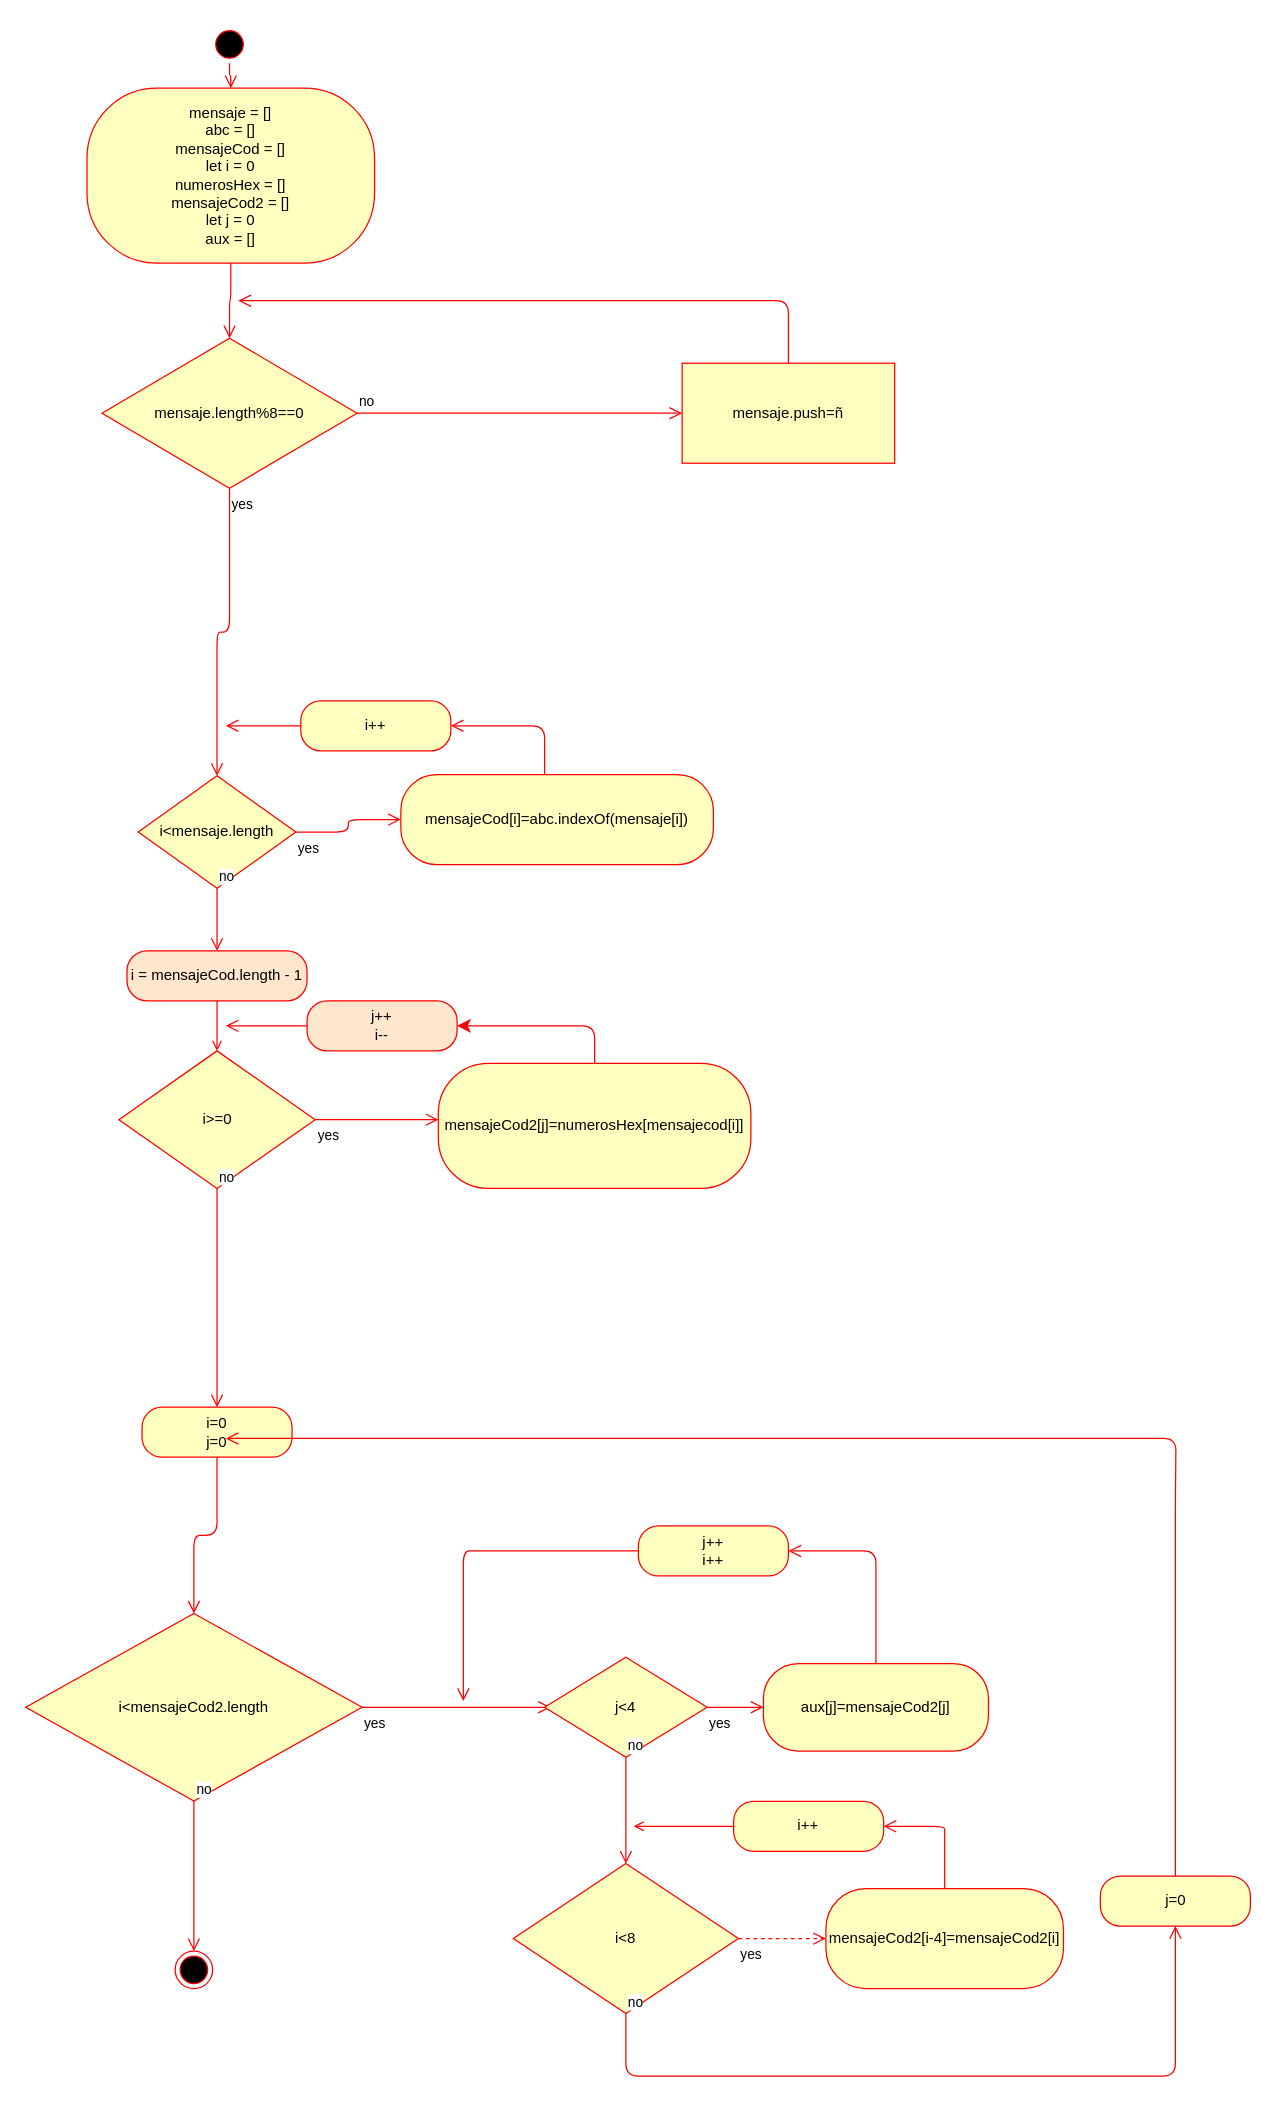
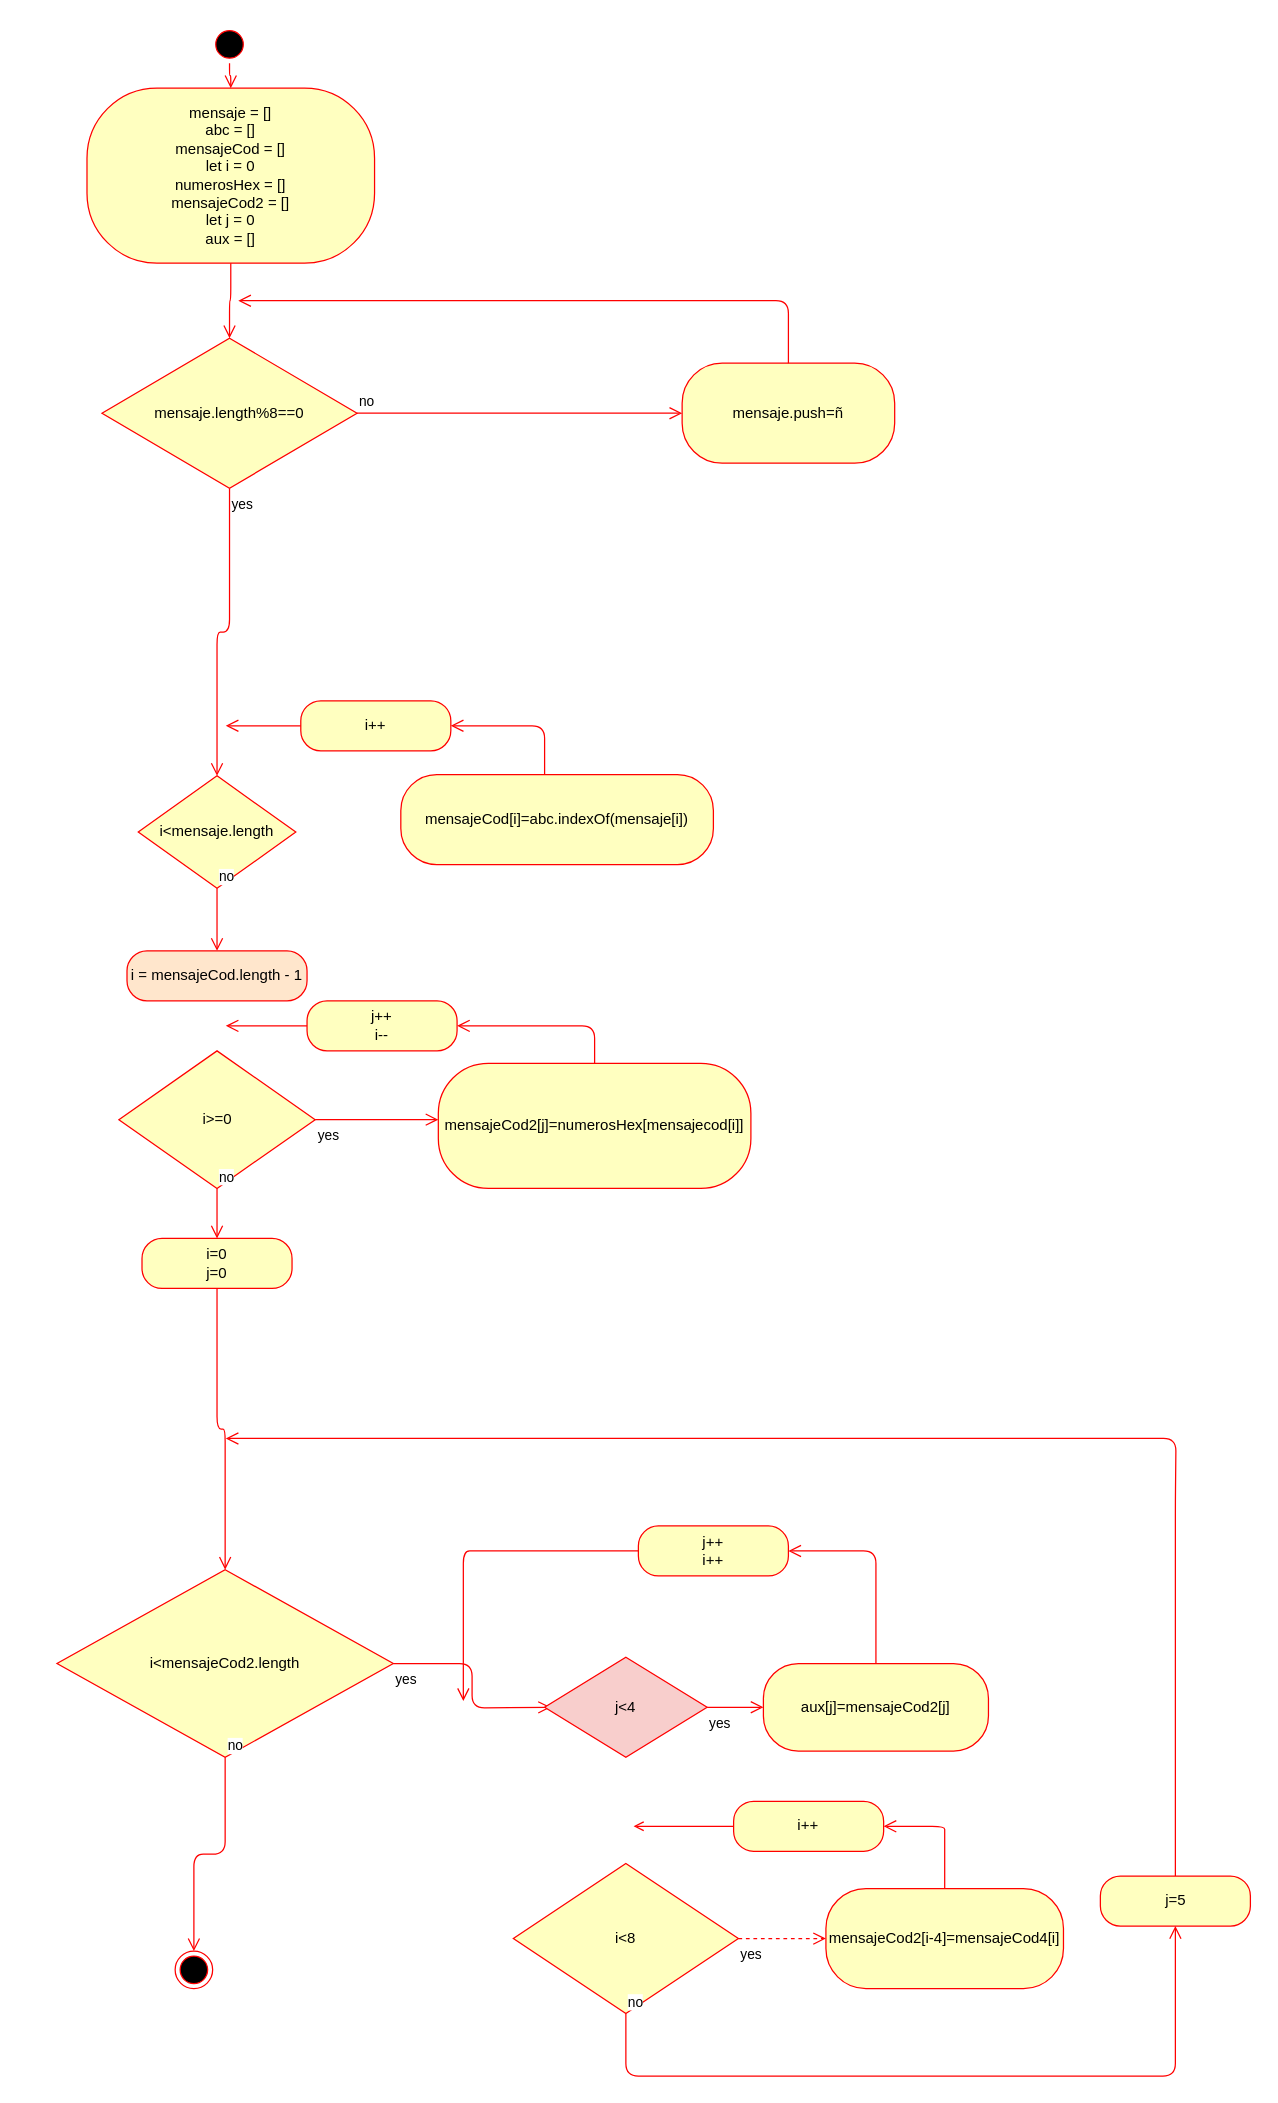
(788, 413) -> (788, 413)
(348, 826) -> none
(217, 1024) -> none
(382, 1026) -> (382, 1026)
(469, 1026) -> (466, 1026)
(217, 1432) -> (217, 1263)
(194, 1707) -> (225, 1663)
(626, 1707) -> (626, 1707)
(626, 1808) -> none
(1176, 1901) -> (1176, 1901)
(944, 1938) -> (944, 1938)
